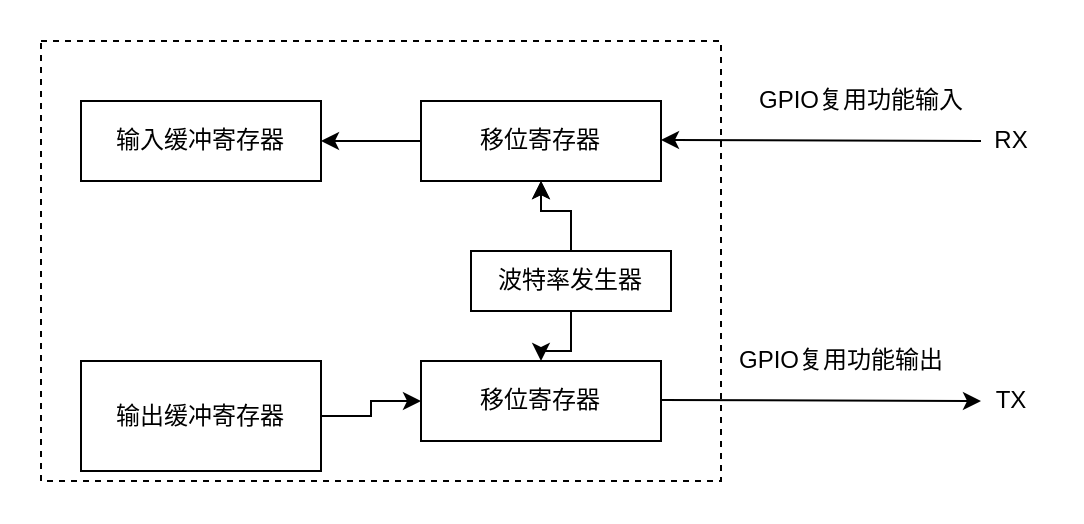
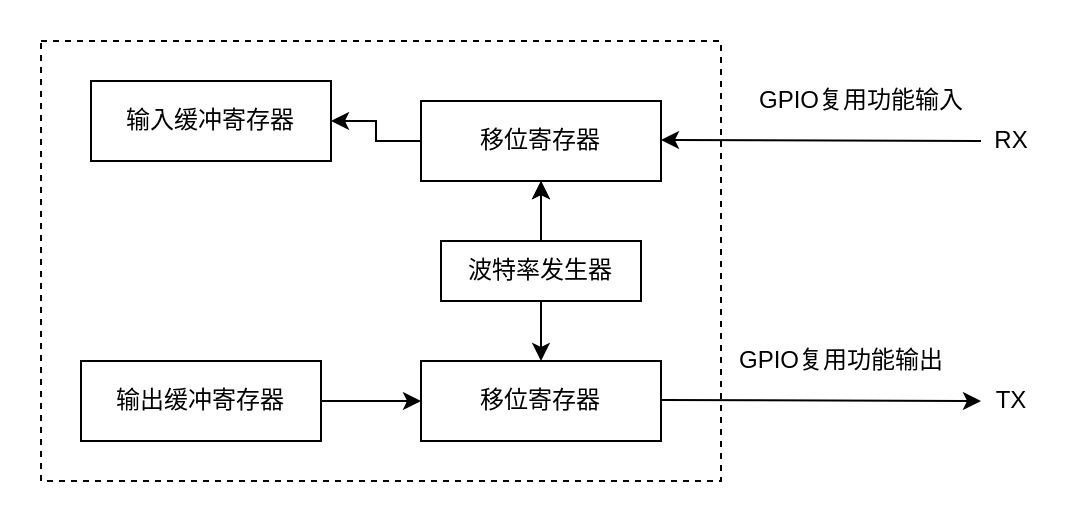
(201, 141) -> (211, 121)
(571, 281) -> (541, 271)
(201, 416) -> (201, 401)
